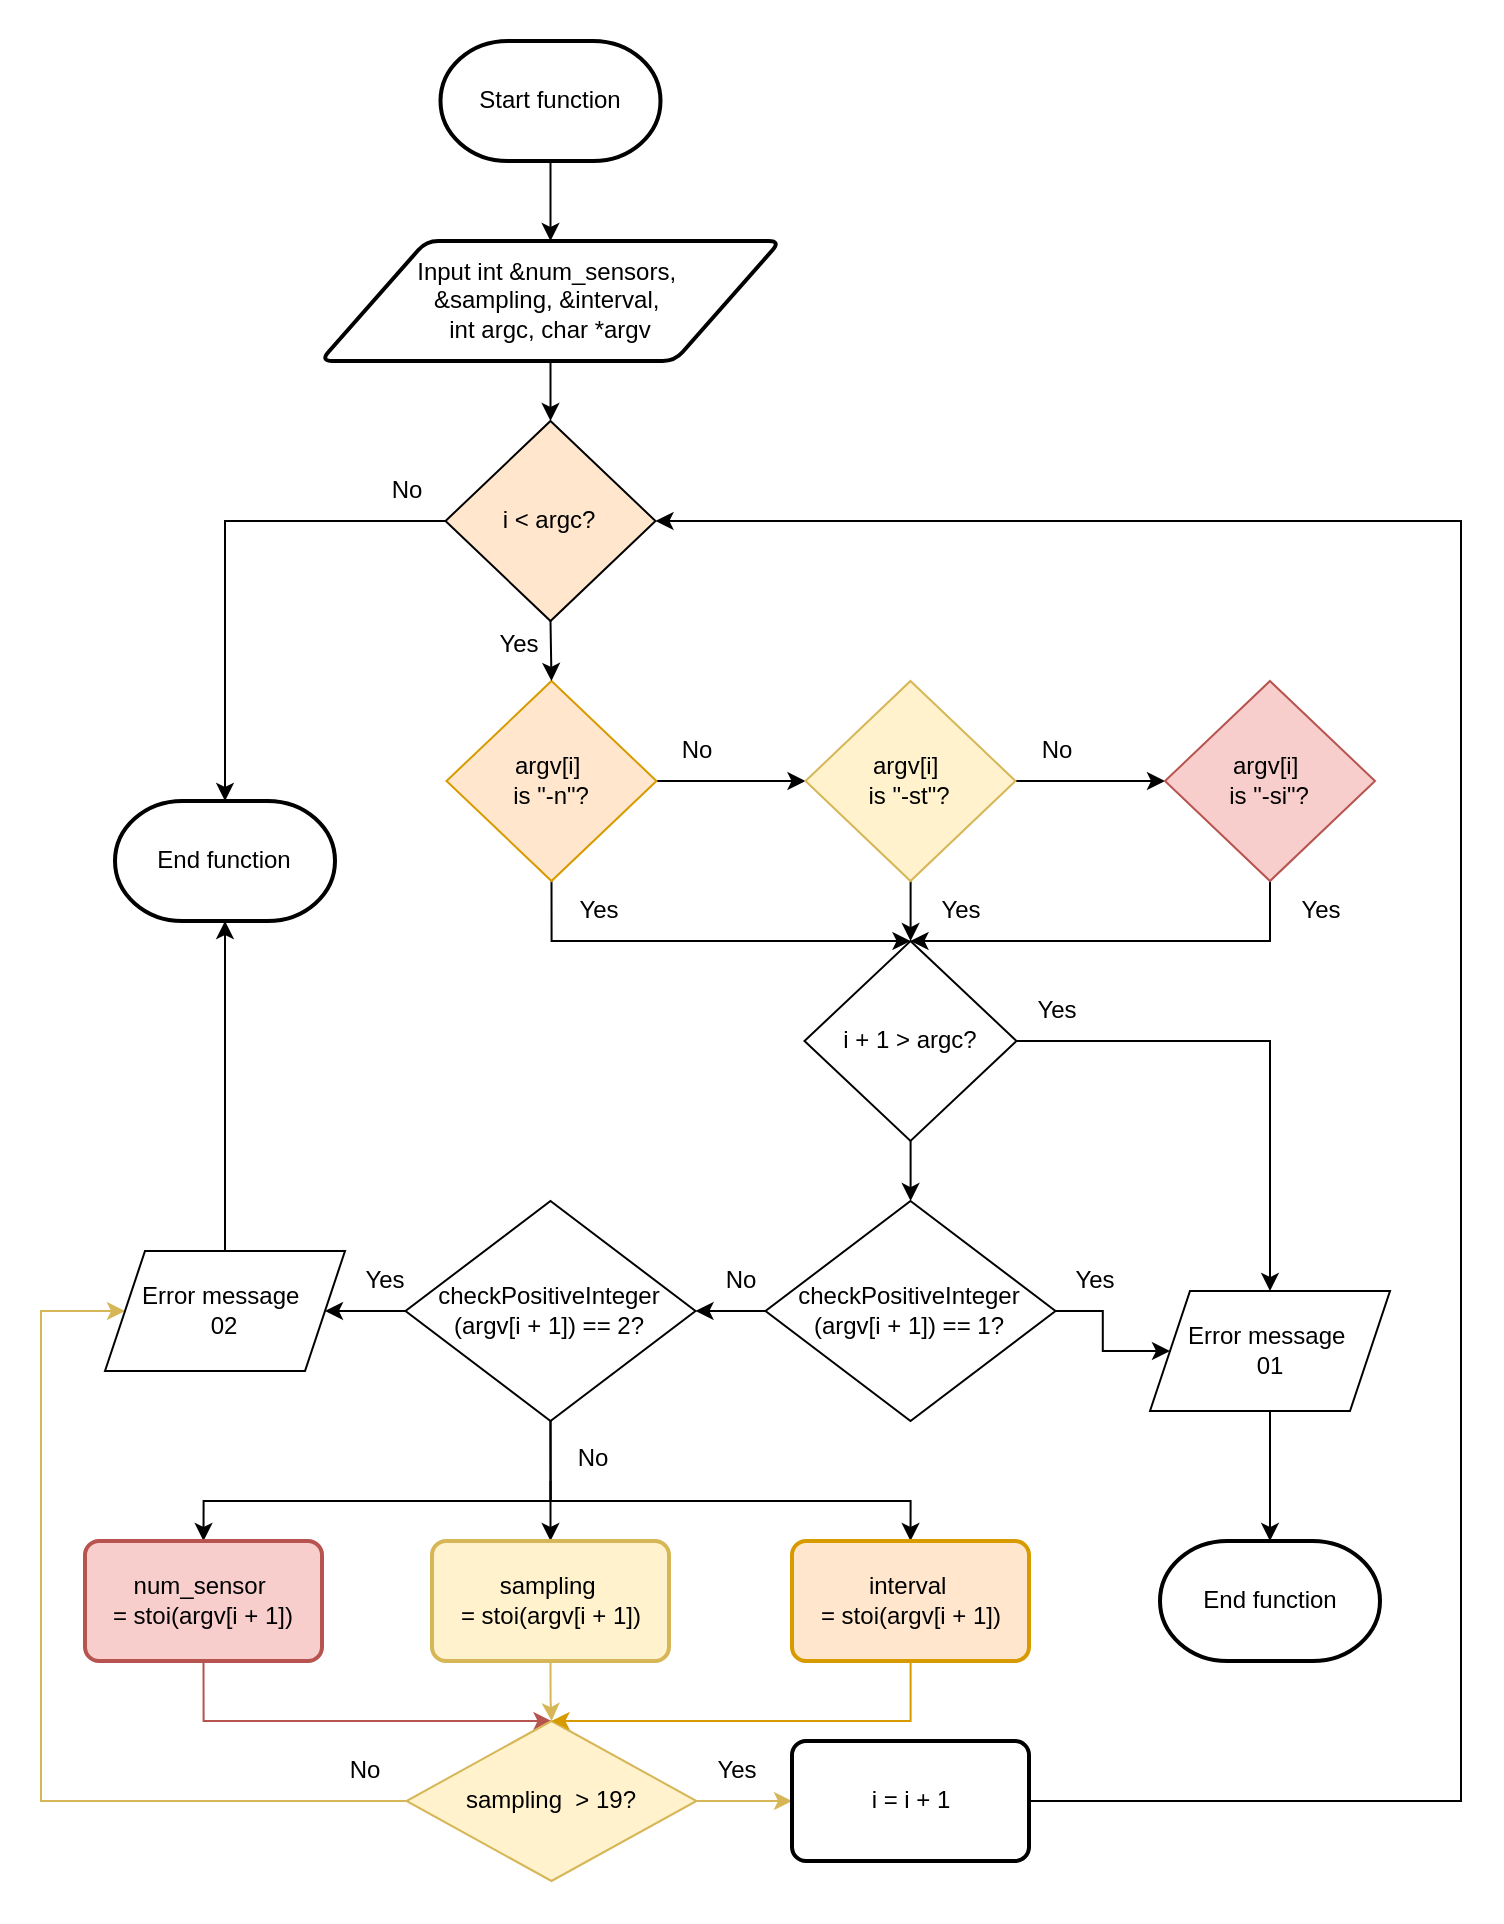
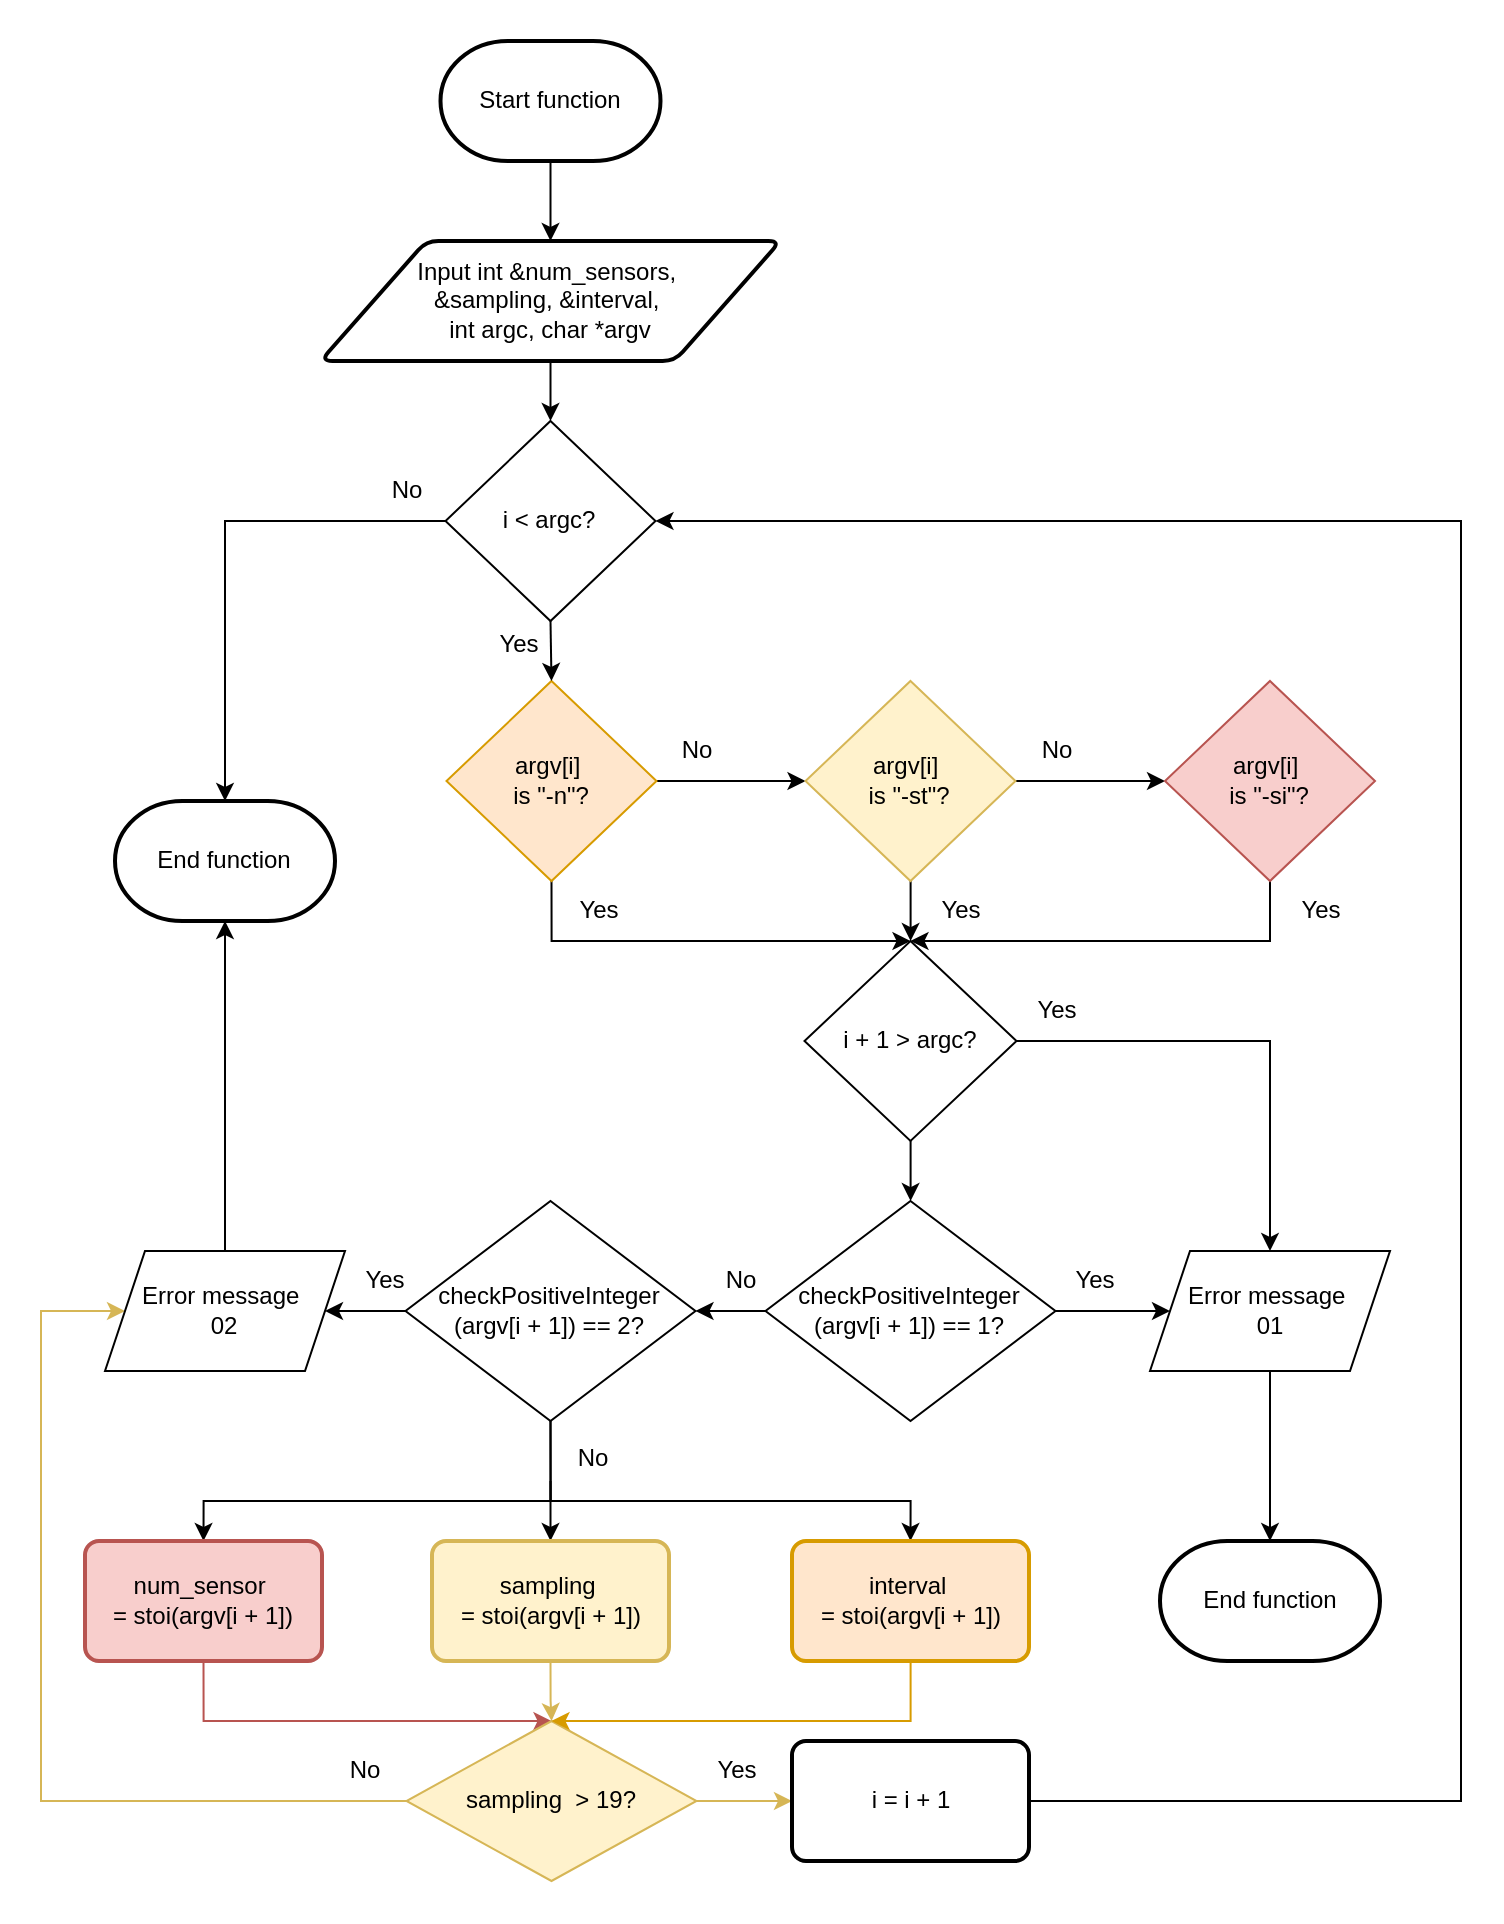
(551, 521) -> (551, 521)
(1270, 1351) -> (1270, 1311)
